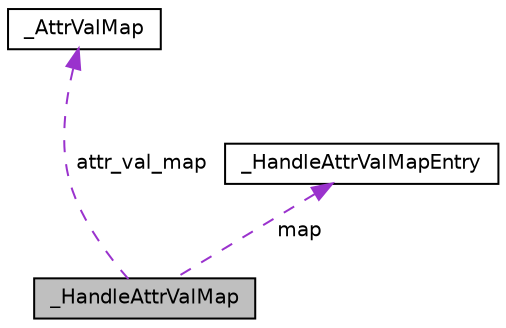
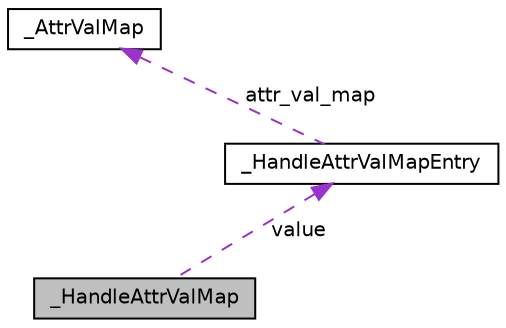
(70, 182) -> (232, 101)
(296, 231) -> (296, 231)
